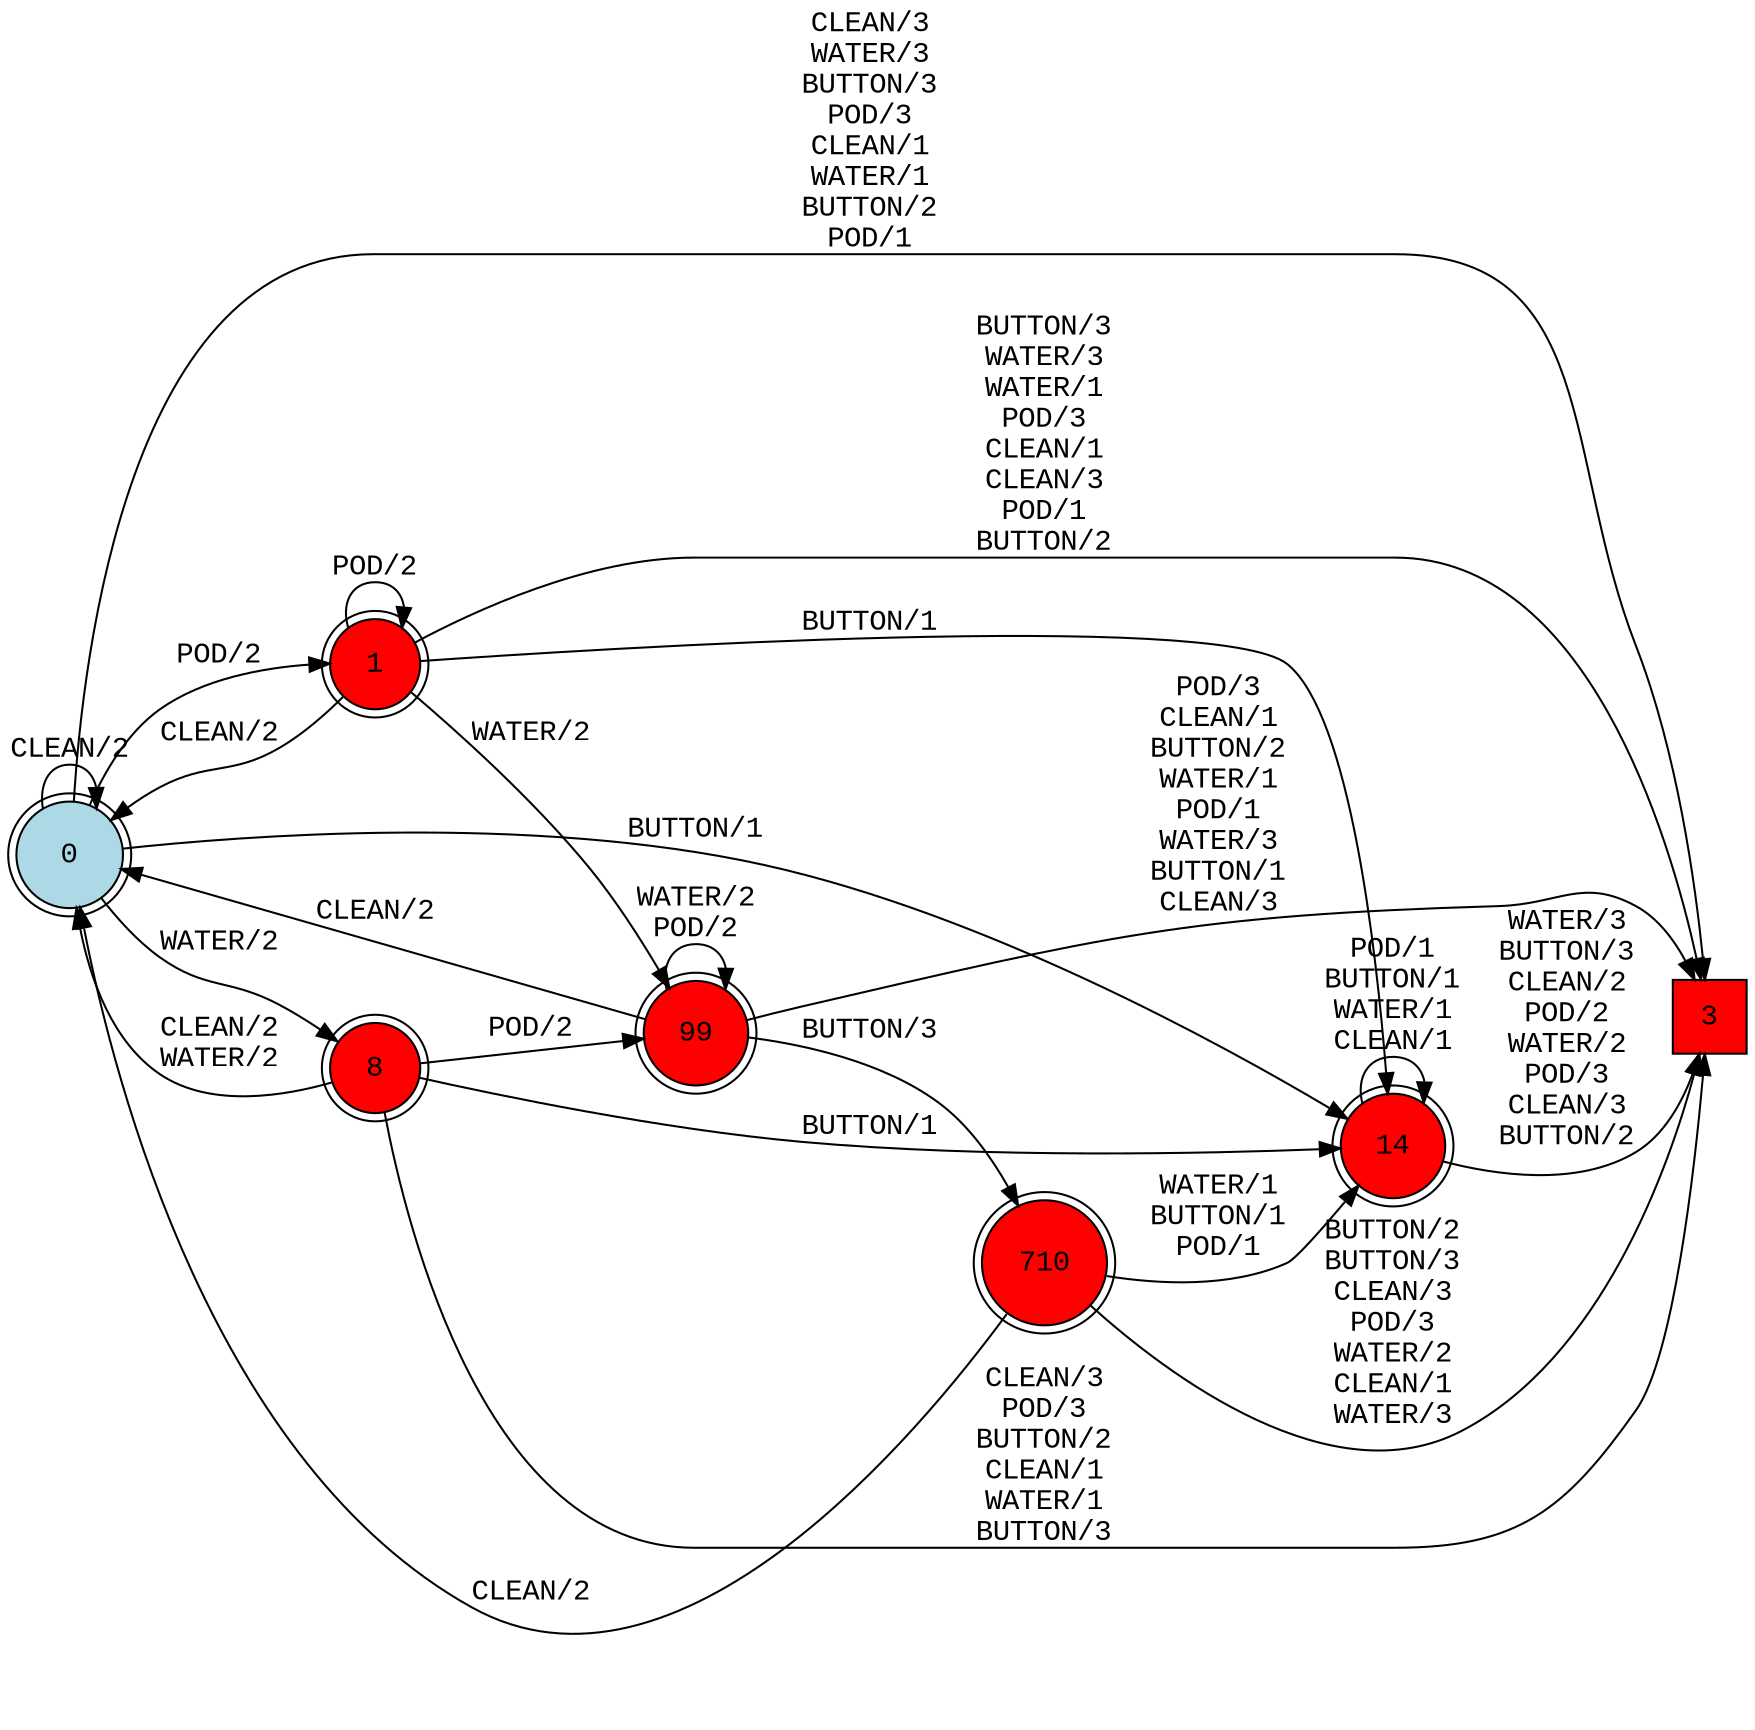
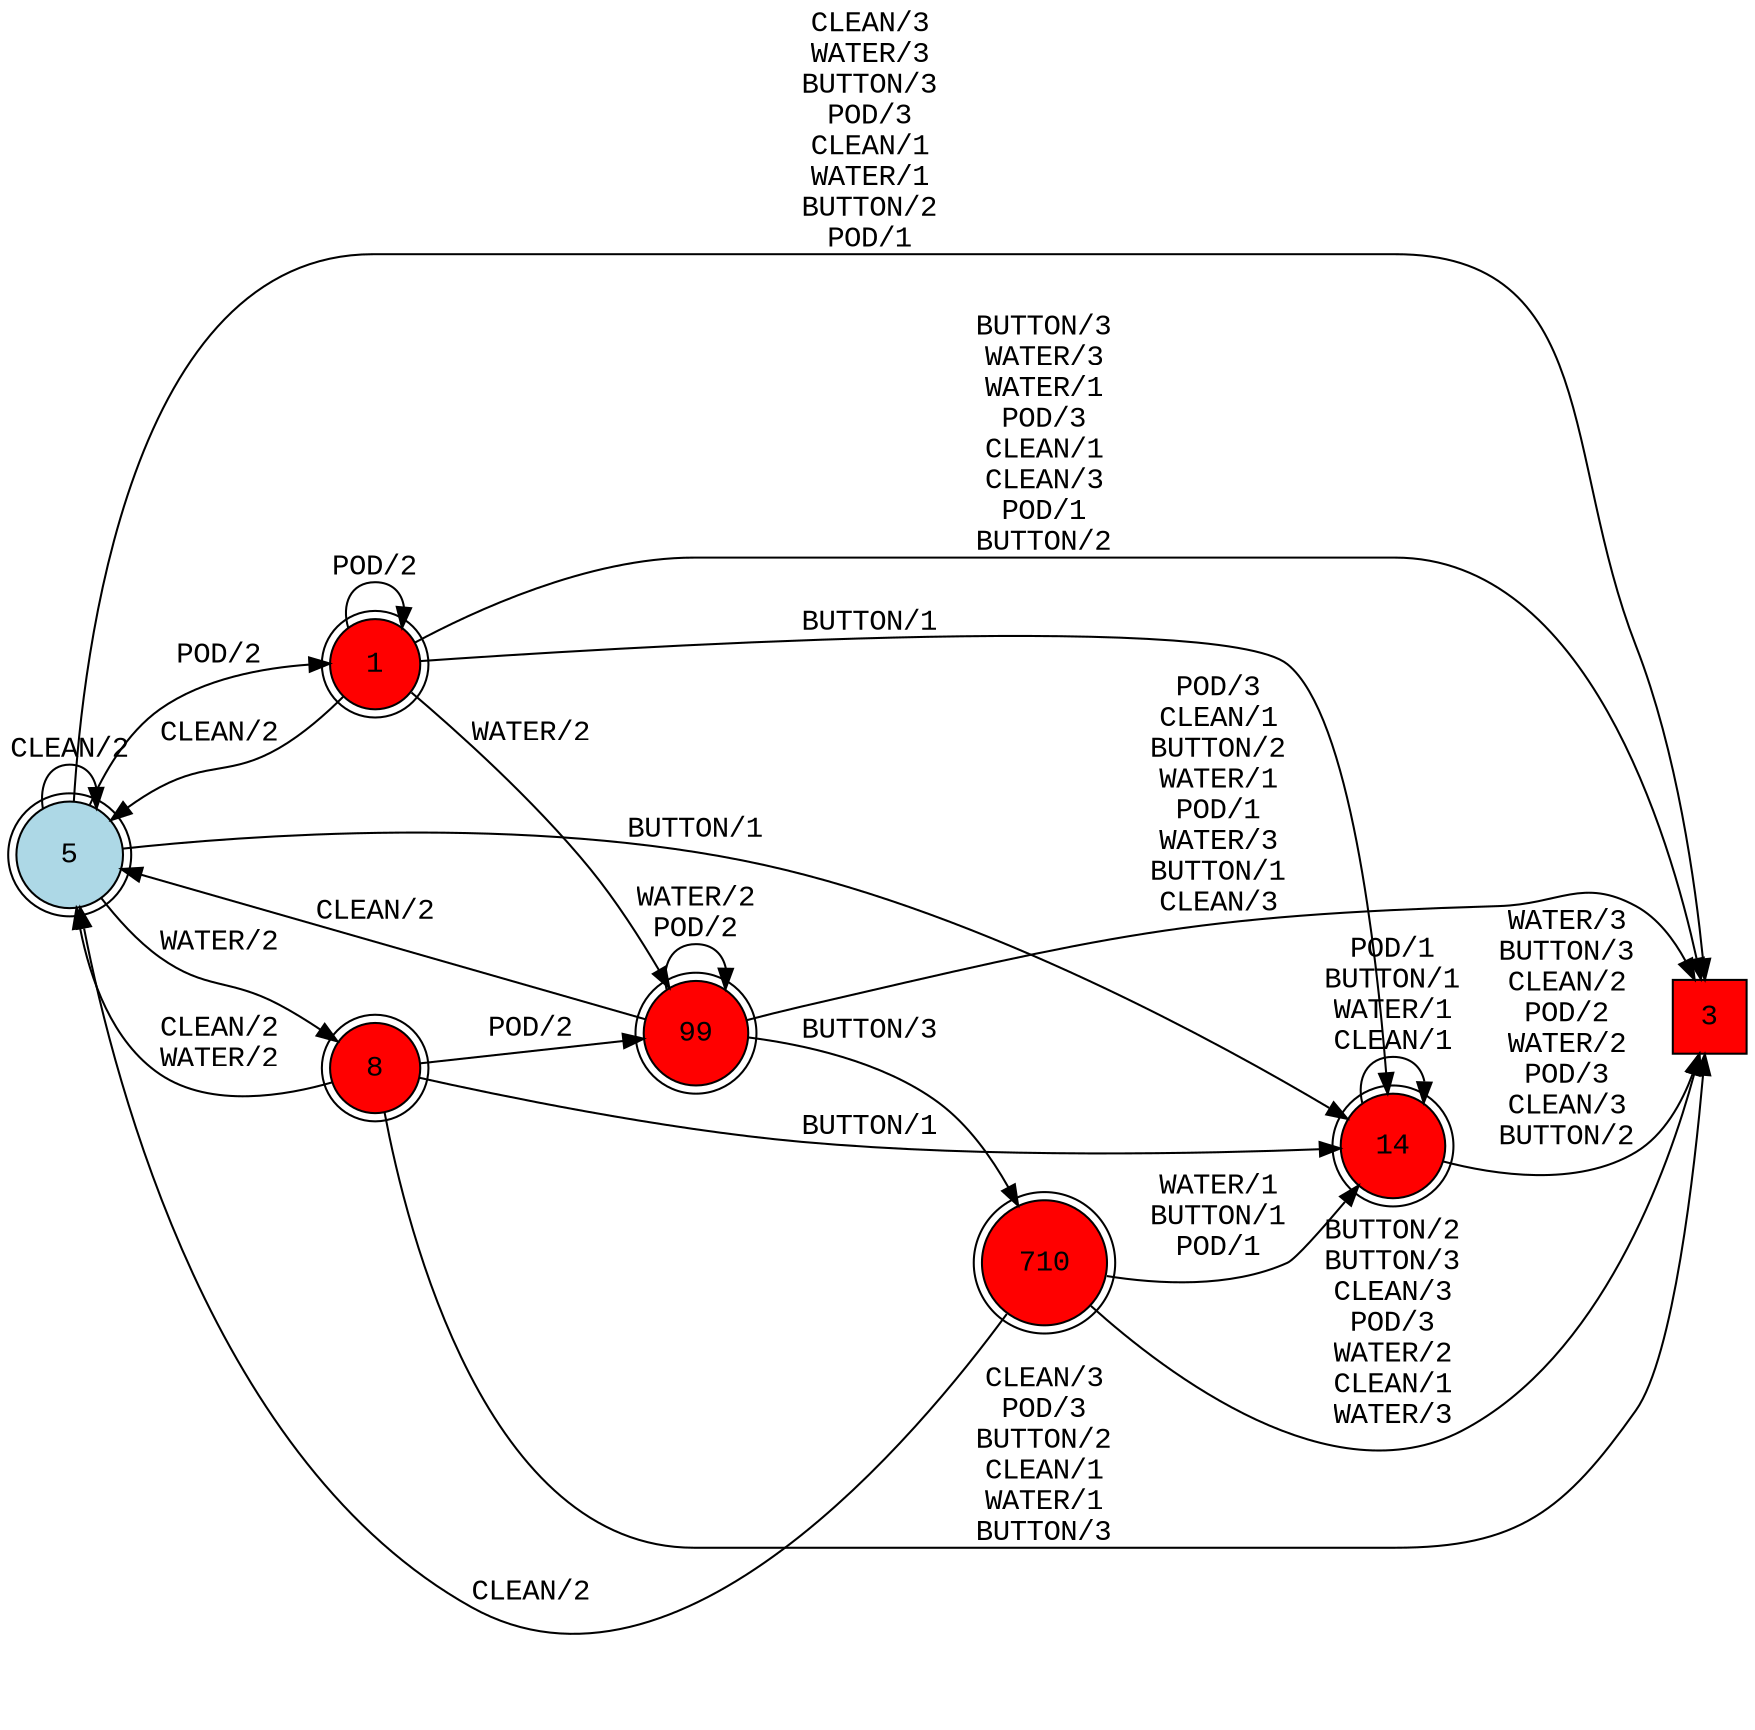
(70, 855) -> (70, 855)
